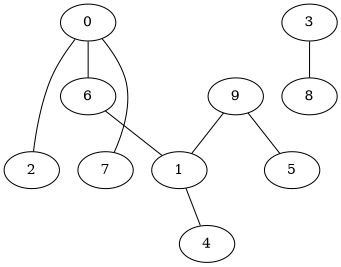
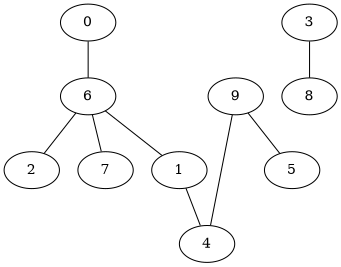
(46, 92) -> (60, 133)
(128, 93) -> (97, 133)
(208, 133) -> (221, 170)
